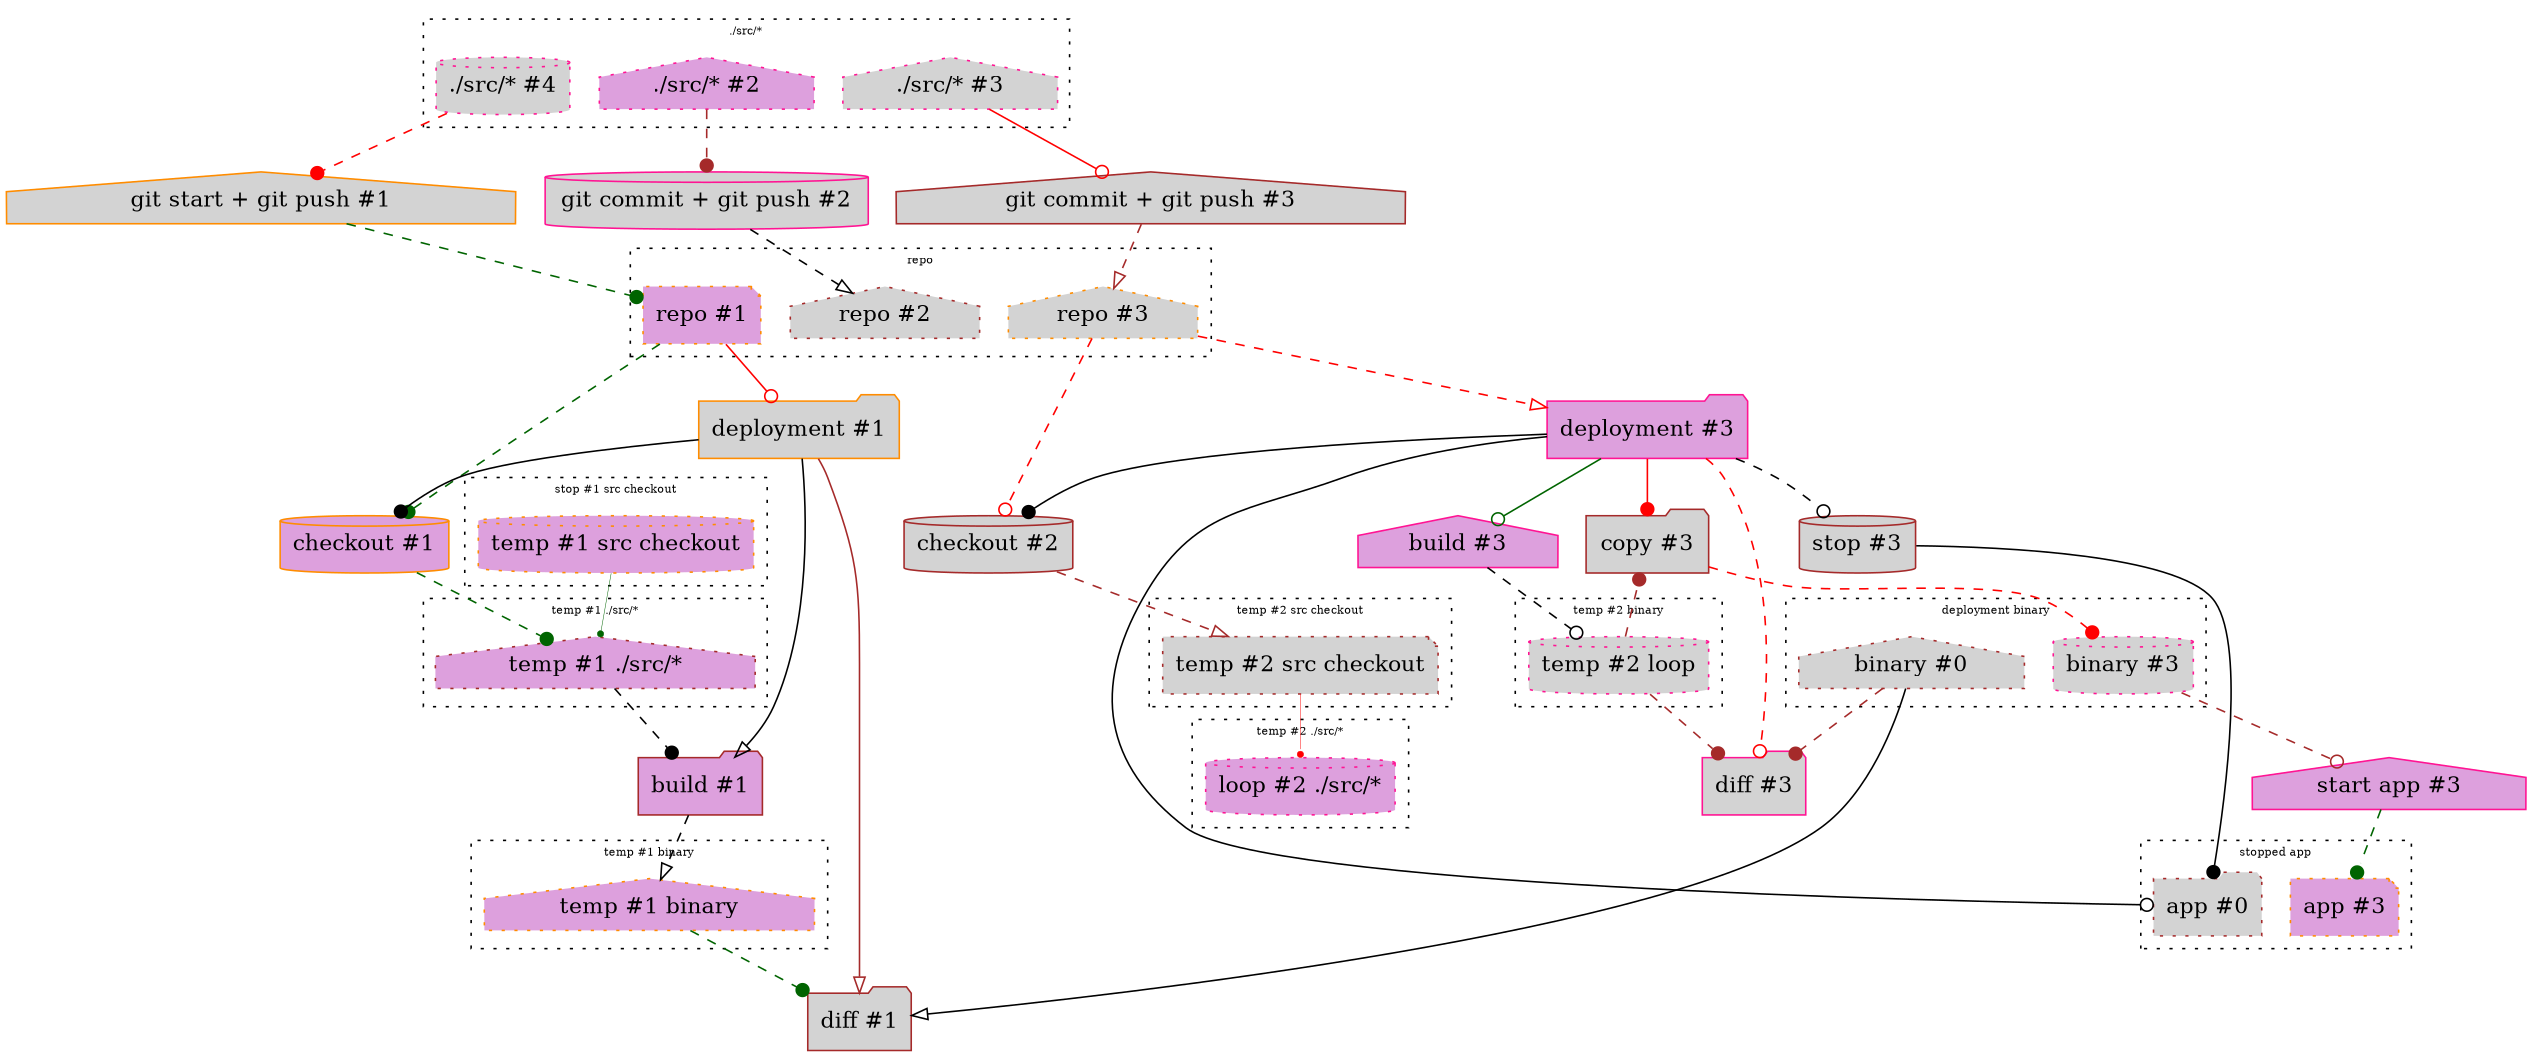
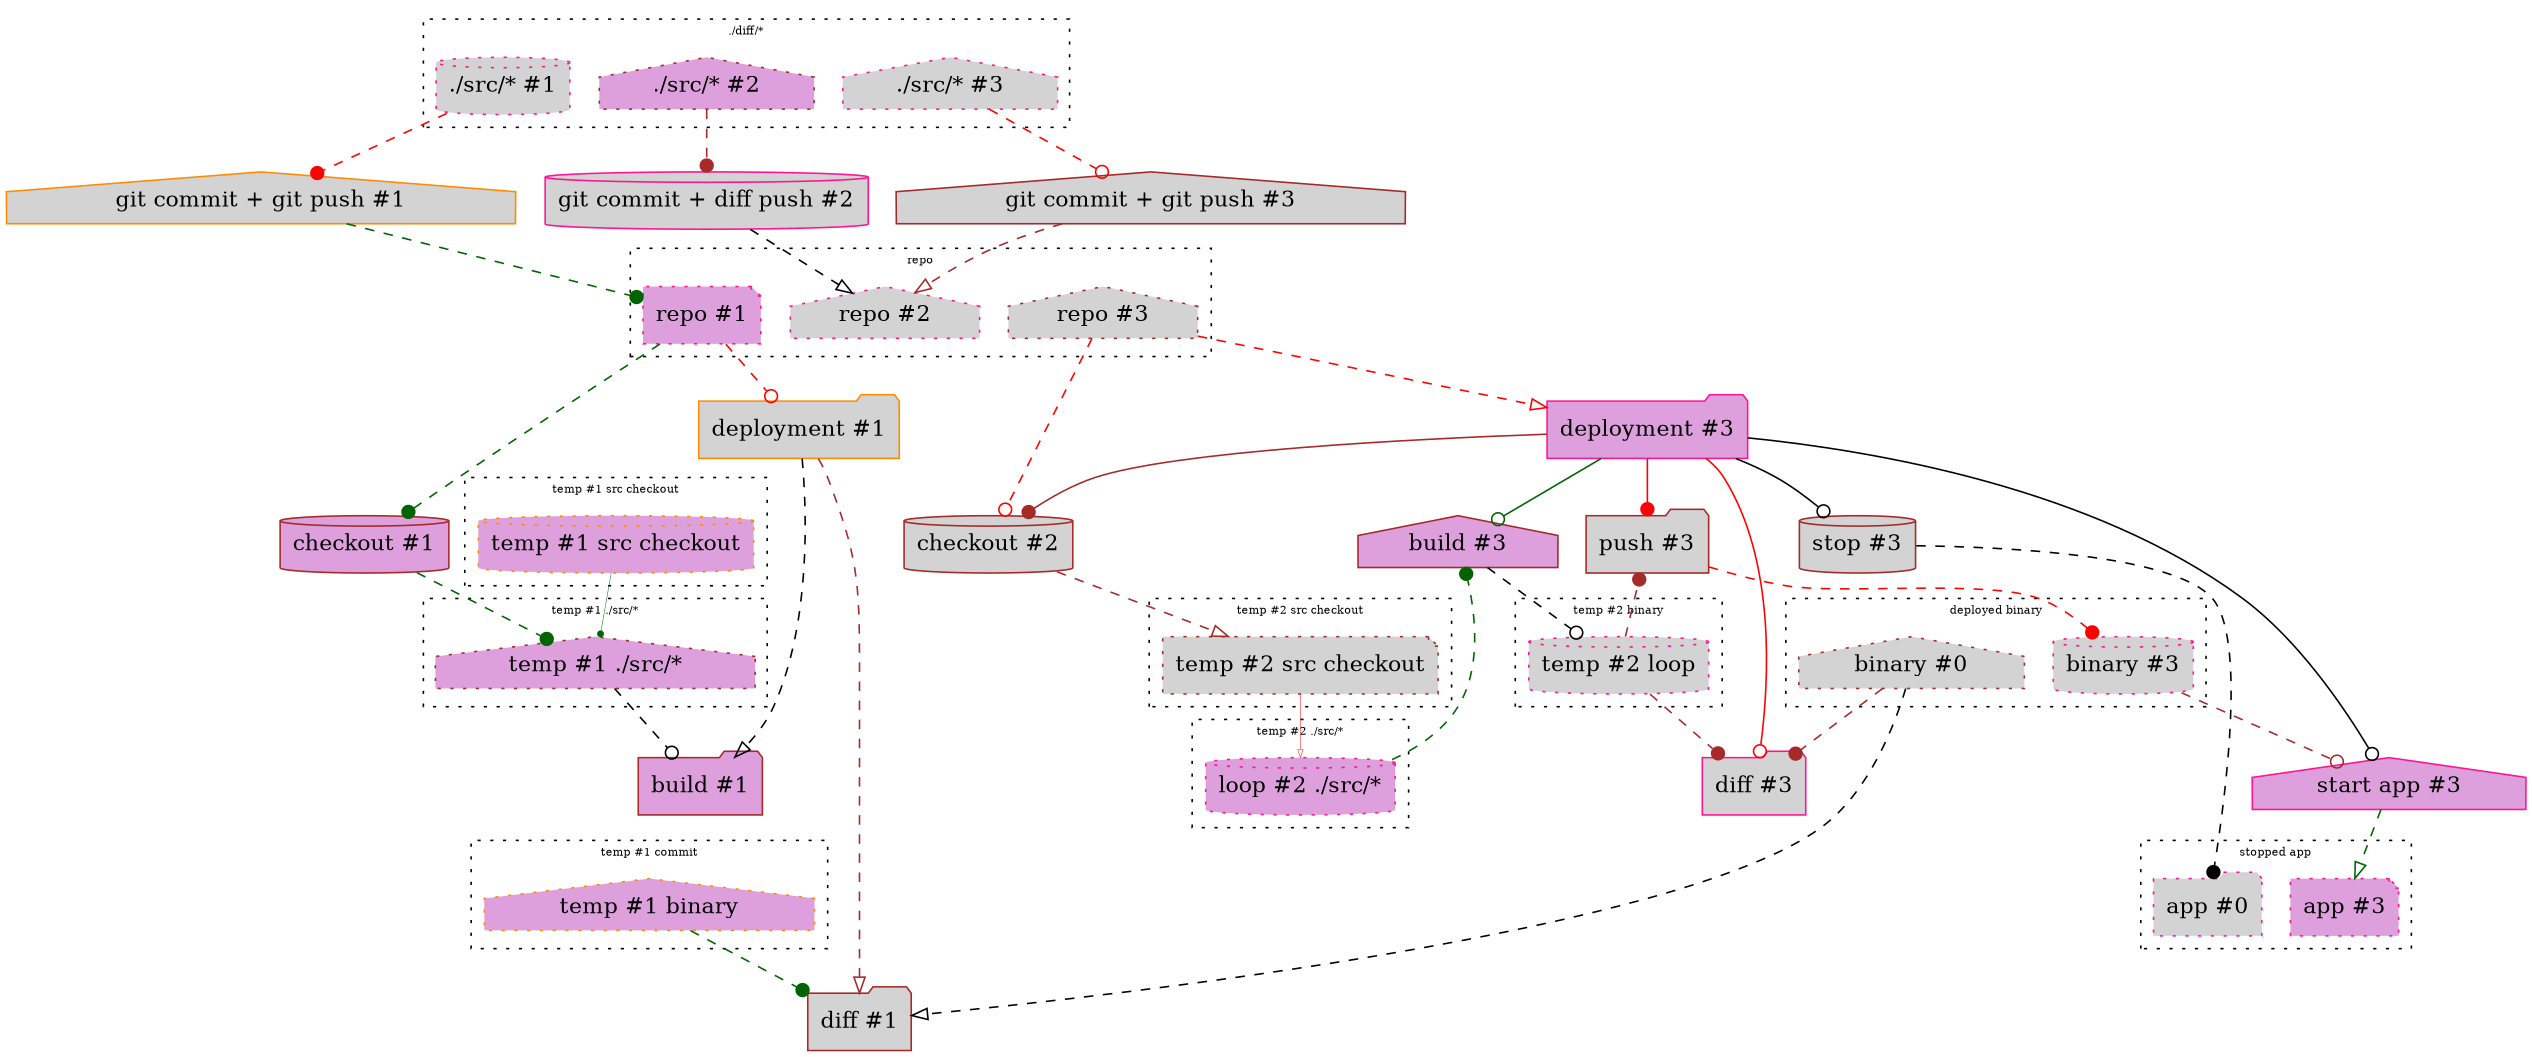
(746, 32) -> (746, 32)
(503, 86) -> (503, 86)
(707, 86) -> (707, 86)
(1043, 139) -> (1043, 139)
(261, 201) -> (261, 201)
(707, 201) -> (707, 201)
(1127, 259) -> (973, 258)
(702, 315) -> (702, 315)
(885, 315) -> (885, 315)
(1103, 315) -> (1103, 315)
(746, 368) -> (746, 368)
(1286, 449) -> (1286, 449)
(548, 458) -> none
(1779, 479) -> (1779, 479)
(616, 490) -> (616, 490)
(364, 544) -> (364, 544)
(1458, 544) -> (1458, 544)
(1647, 544) -> (1647, 544)
(2199, 588) -> (2199, 588)
(1762, 595) -> (1762, 595)
(800, 608) -> (800, 608)
(1996, 611) -> (1996, 611)
none -> (1467, 687)
(860, 714) -> (860, 714)
(641, 718) -> (641, 718)
(1300, 730) -> (1300, 730)
(682, 830) -> none
(2373, 830) -> (2373, 830)
(649, 853) -> (649, 853)
(1306, 859) -> (2098, 520)
(2208, 907) -> (2208, 907)
(2345, 907) -> (2345, 907)
(1464, 939) -> (1464, 939)
